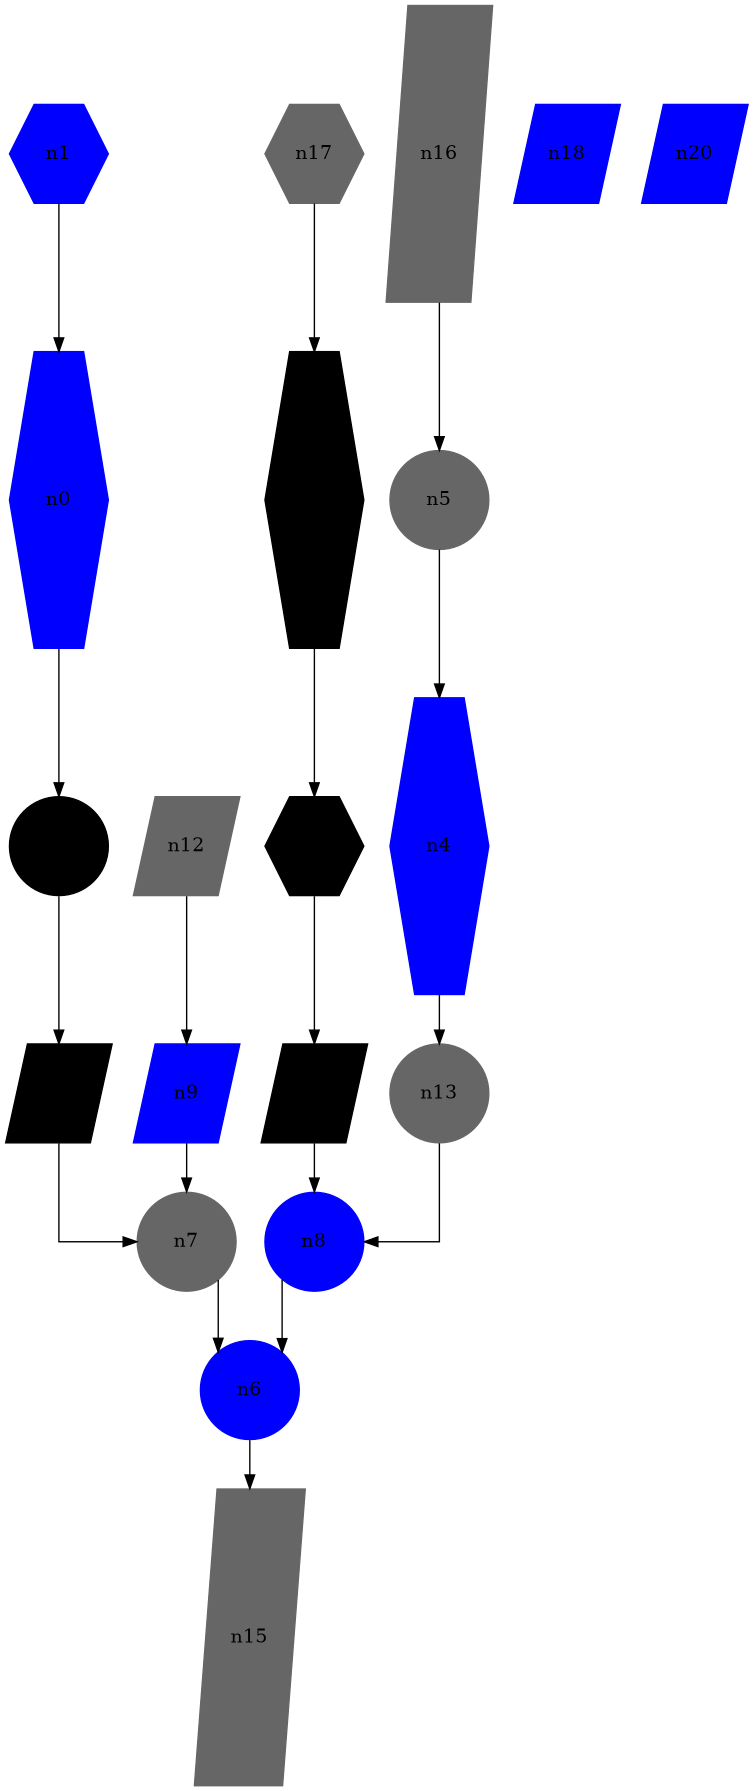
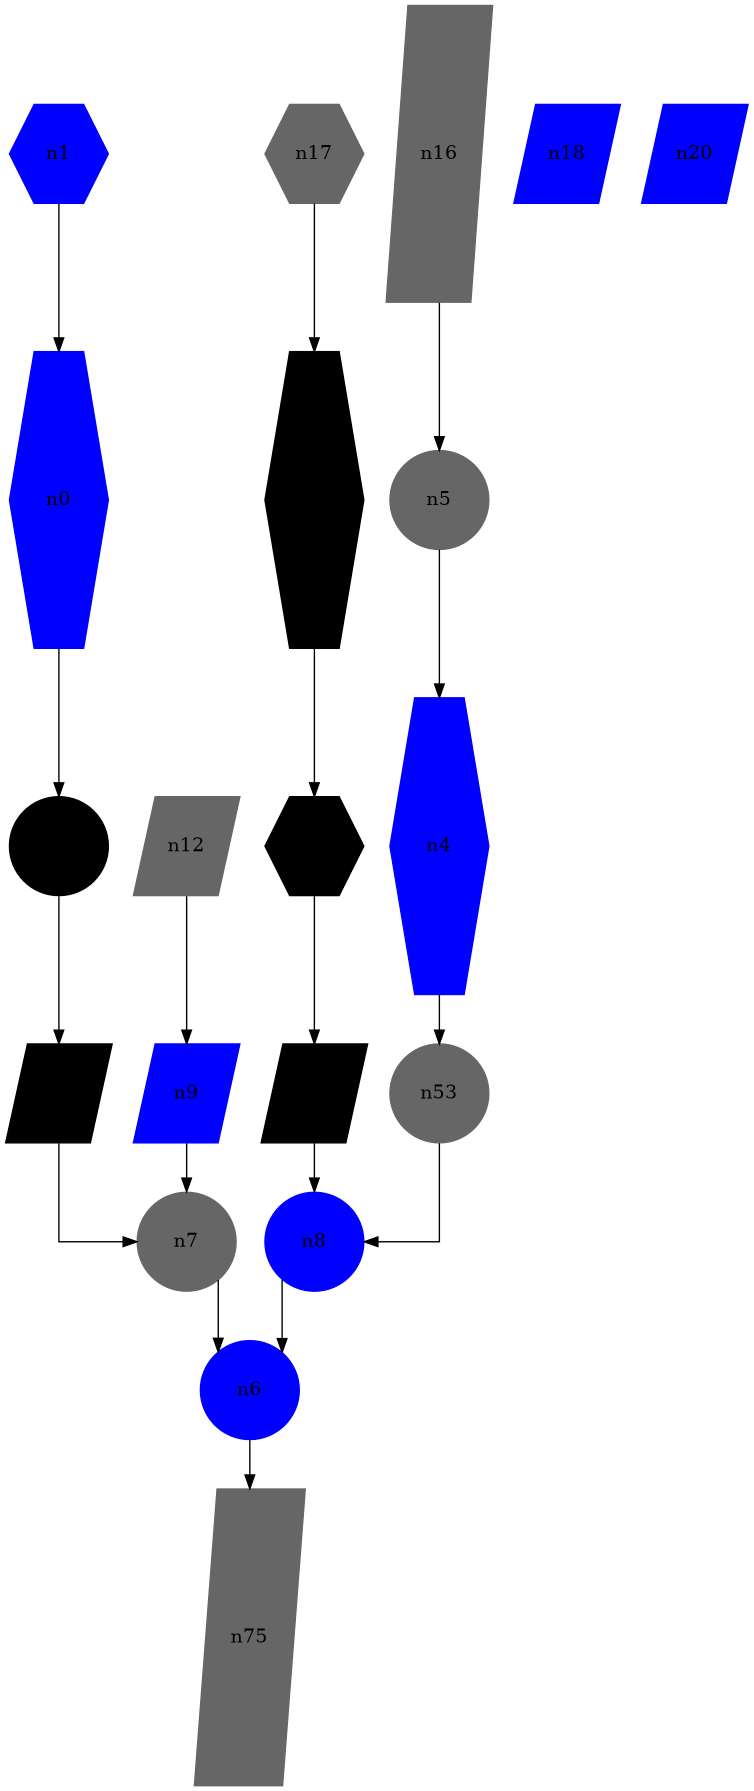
(439, 1093) -> (439, 1093)
(250, 1637) -> (250, 1637)
